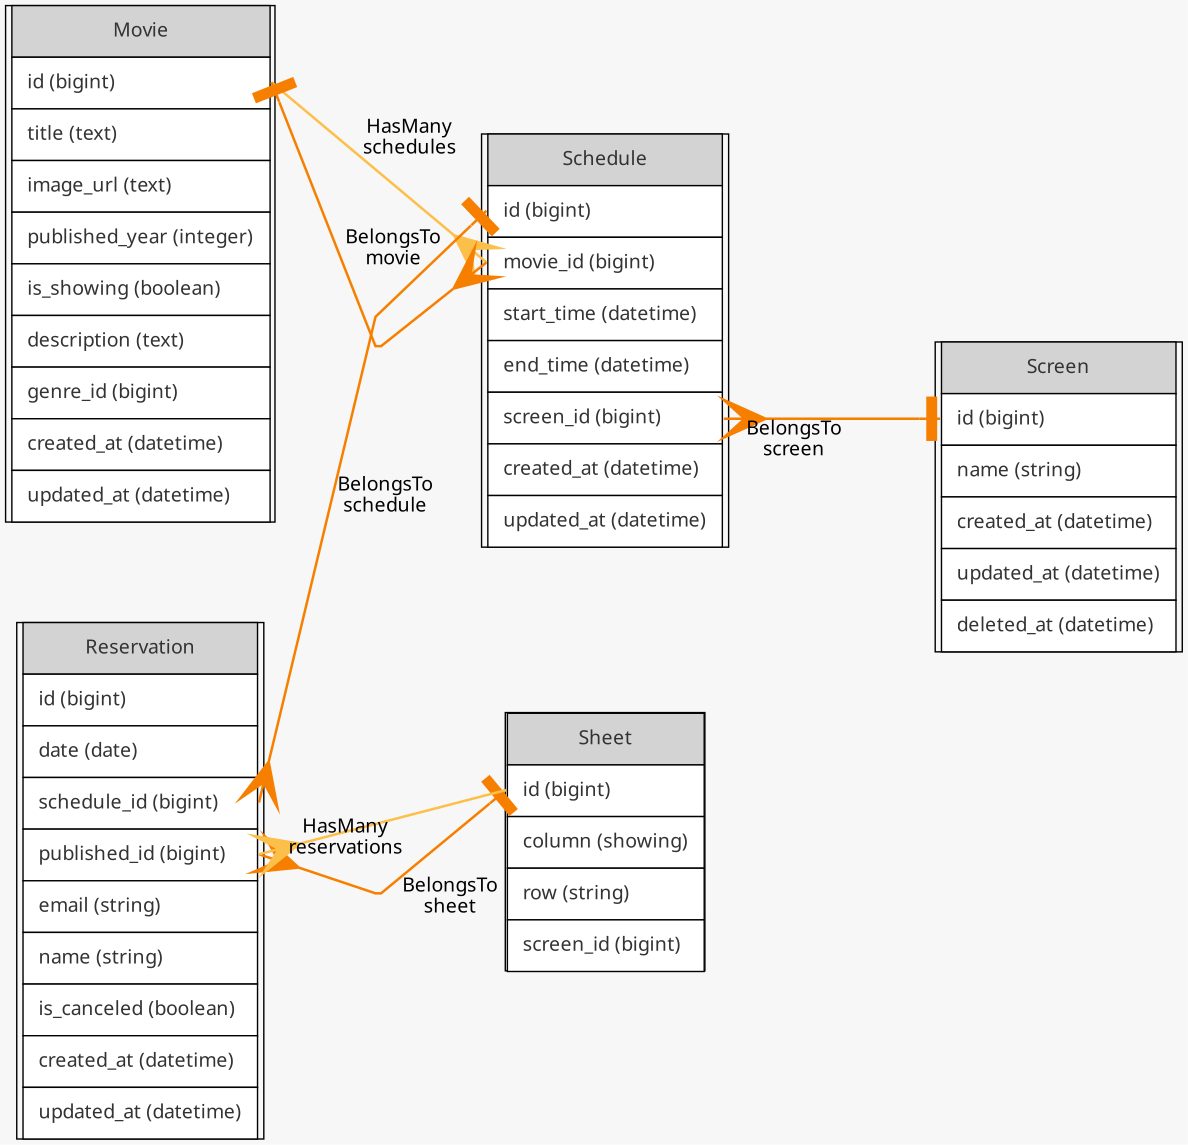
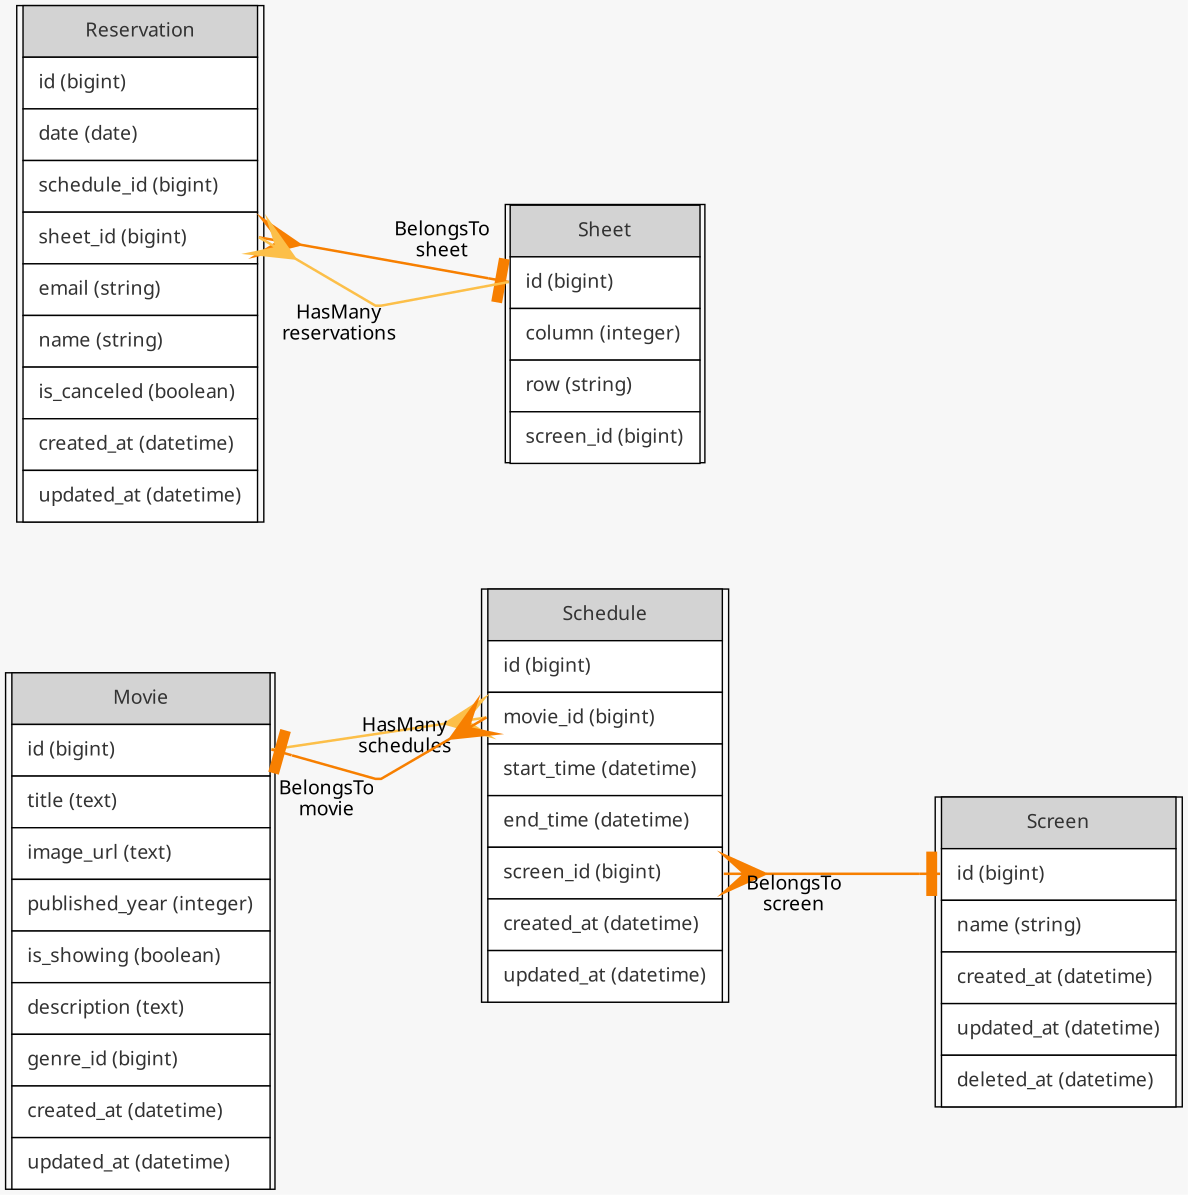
(338, 475) -> none
(606, 842) -> (604, 334)
(133, 854) -> (113, 237)
